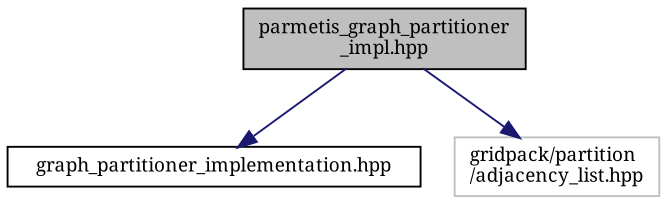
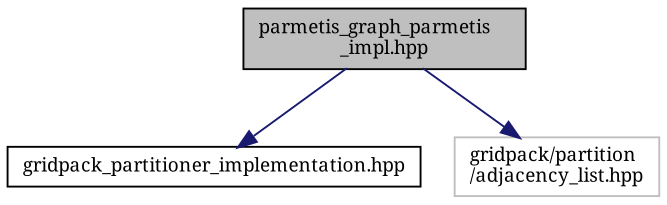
(385, 39) -> (385, 39)
(214, 167) -> (214, 167)
